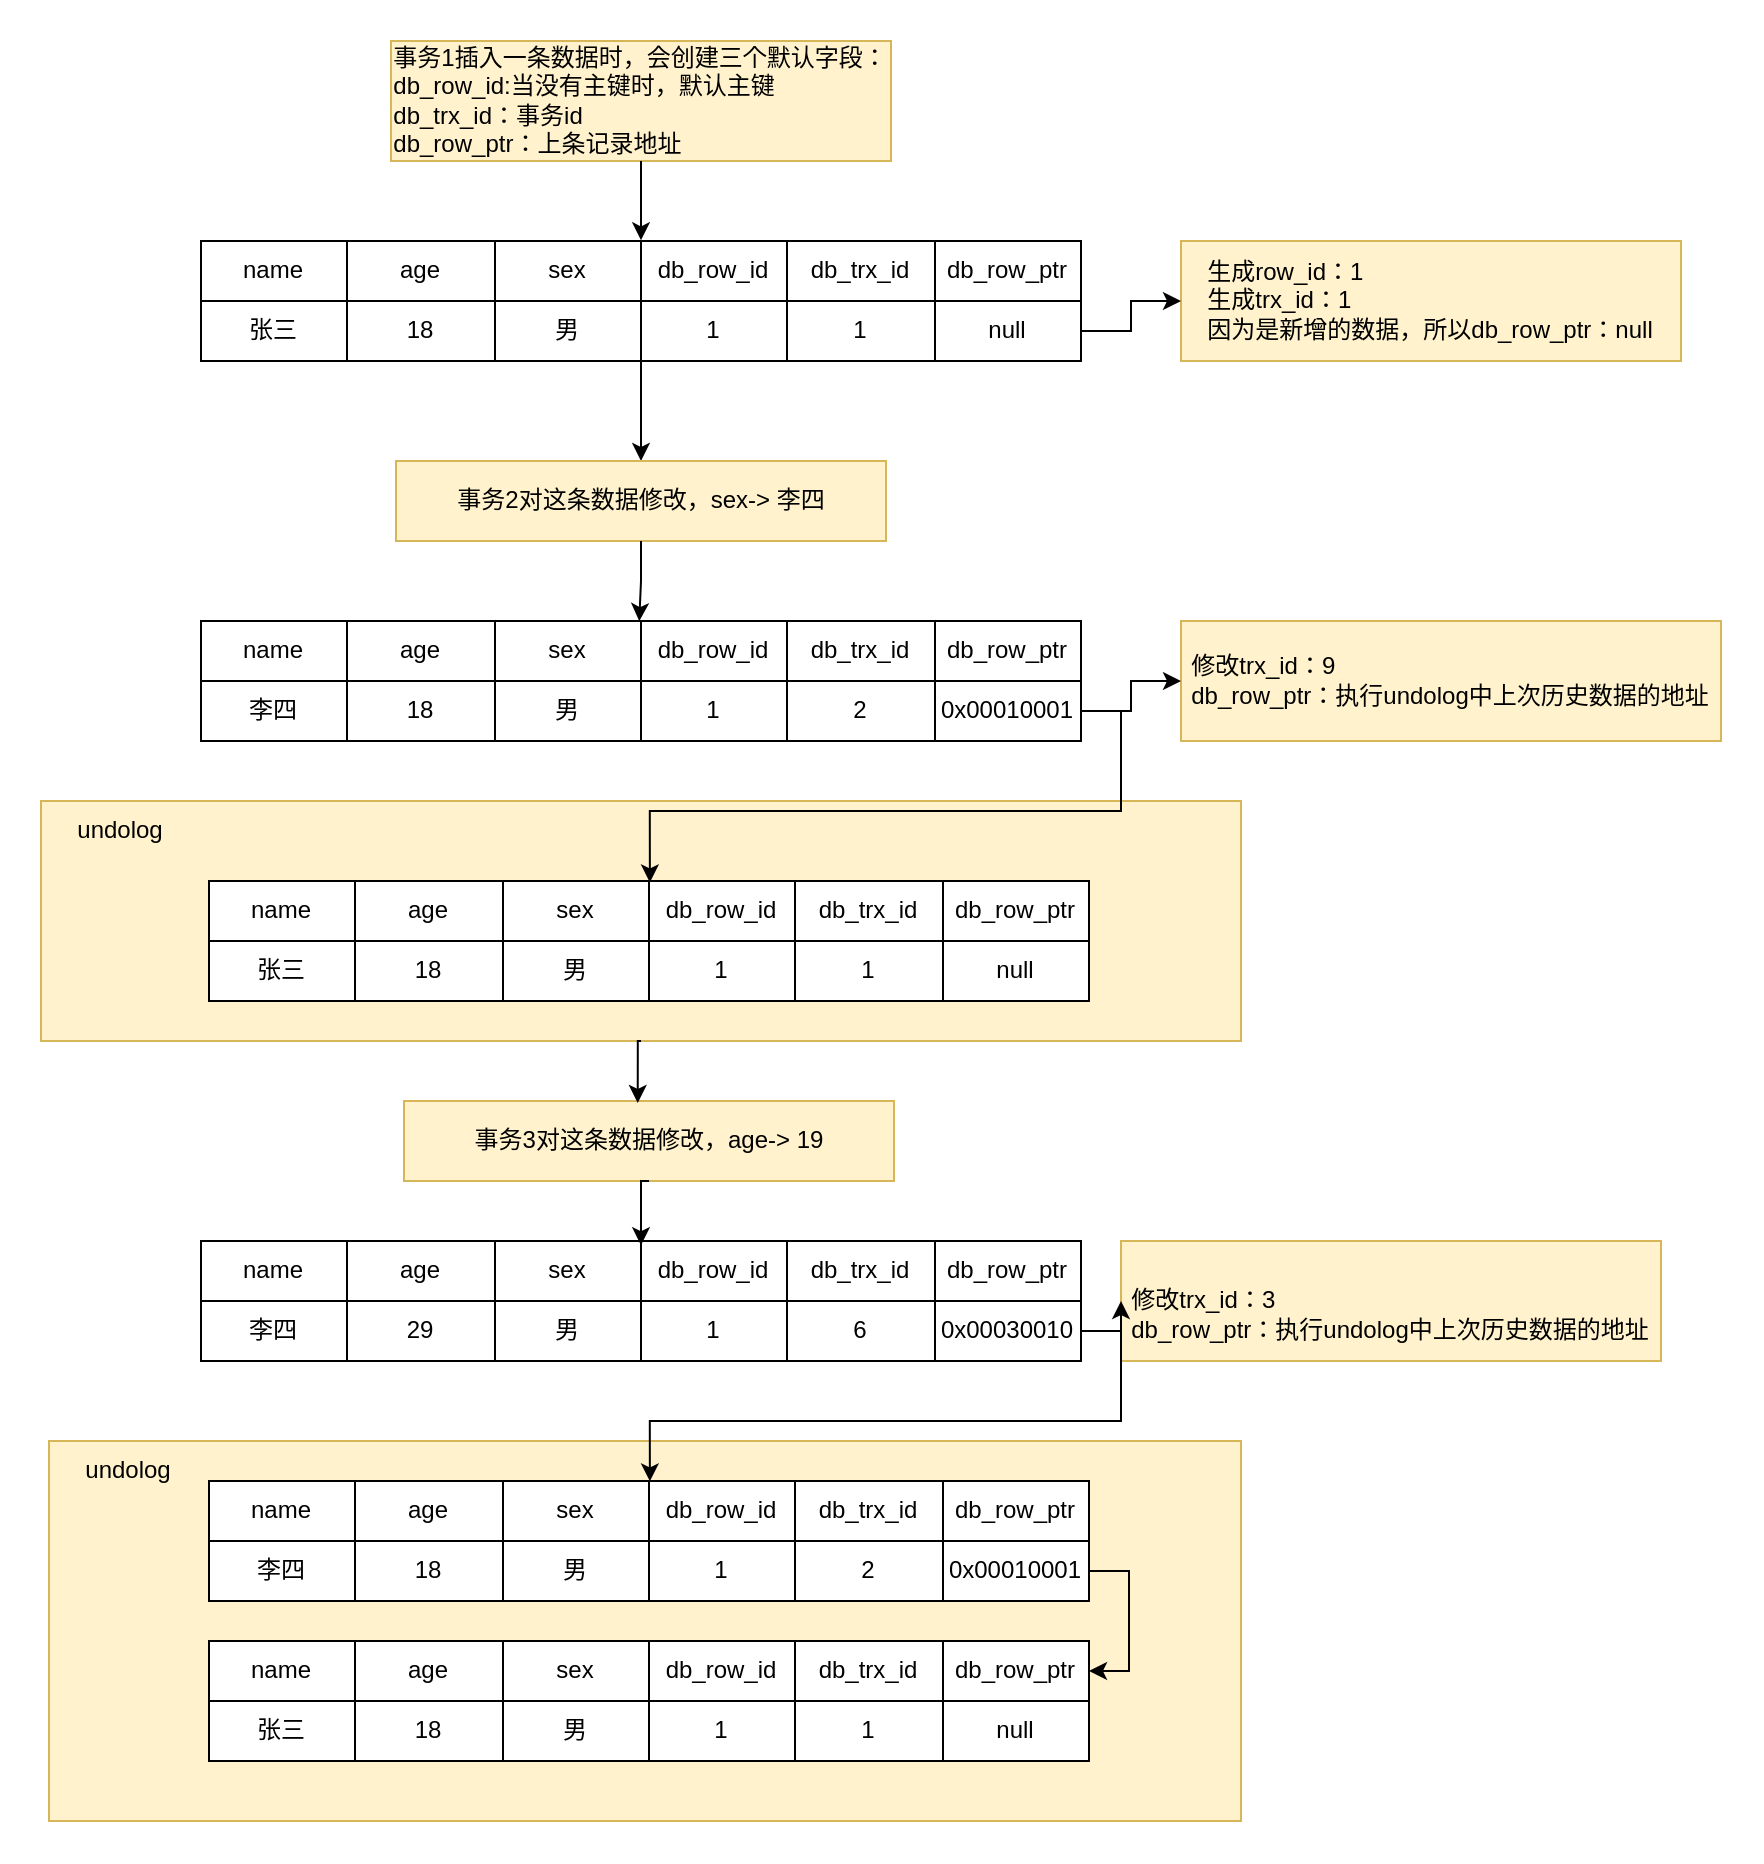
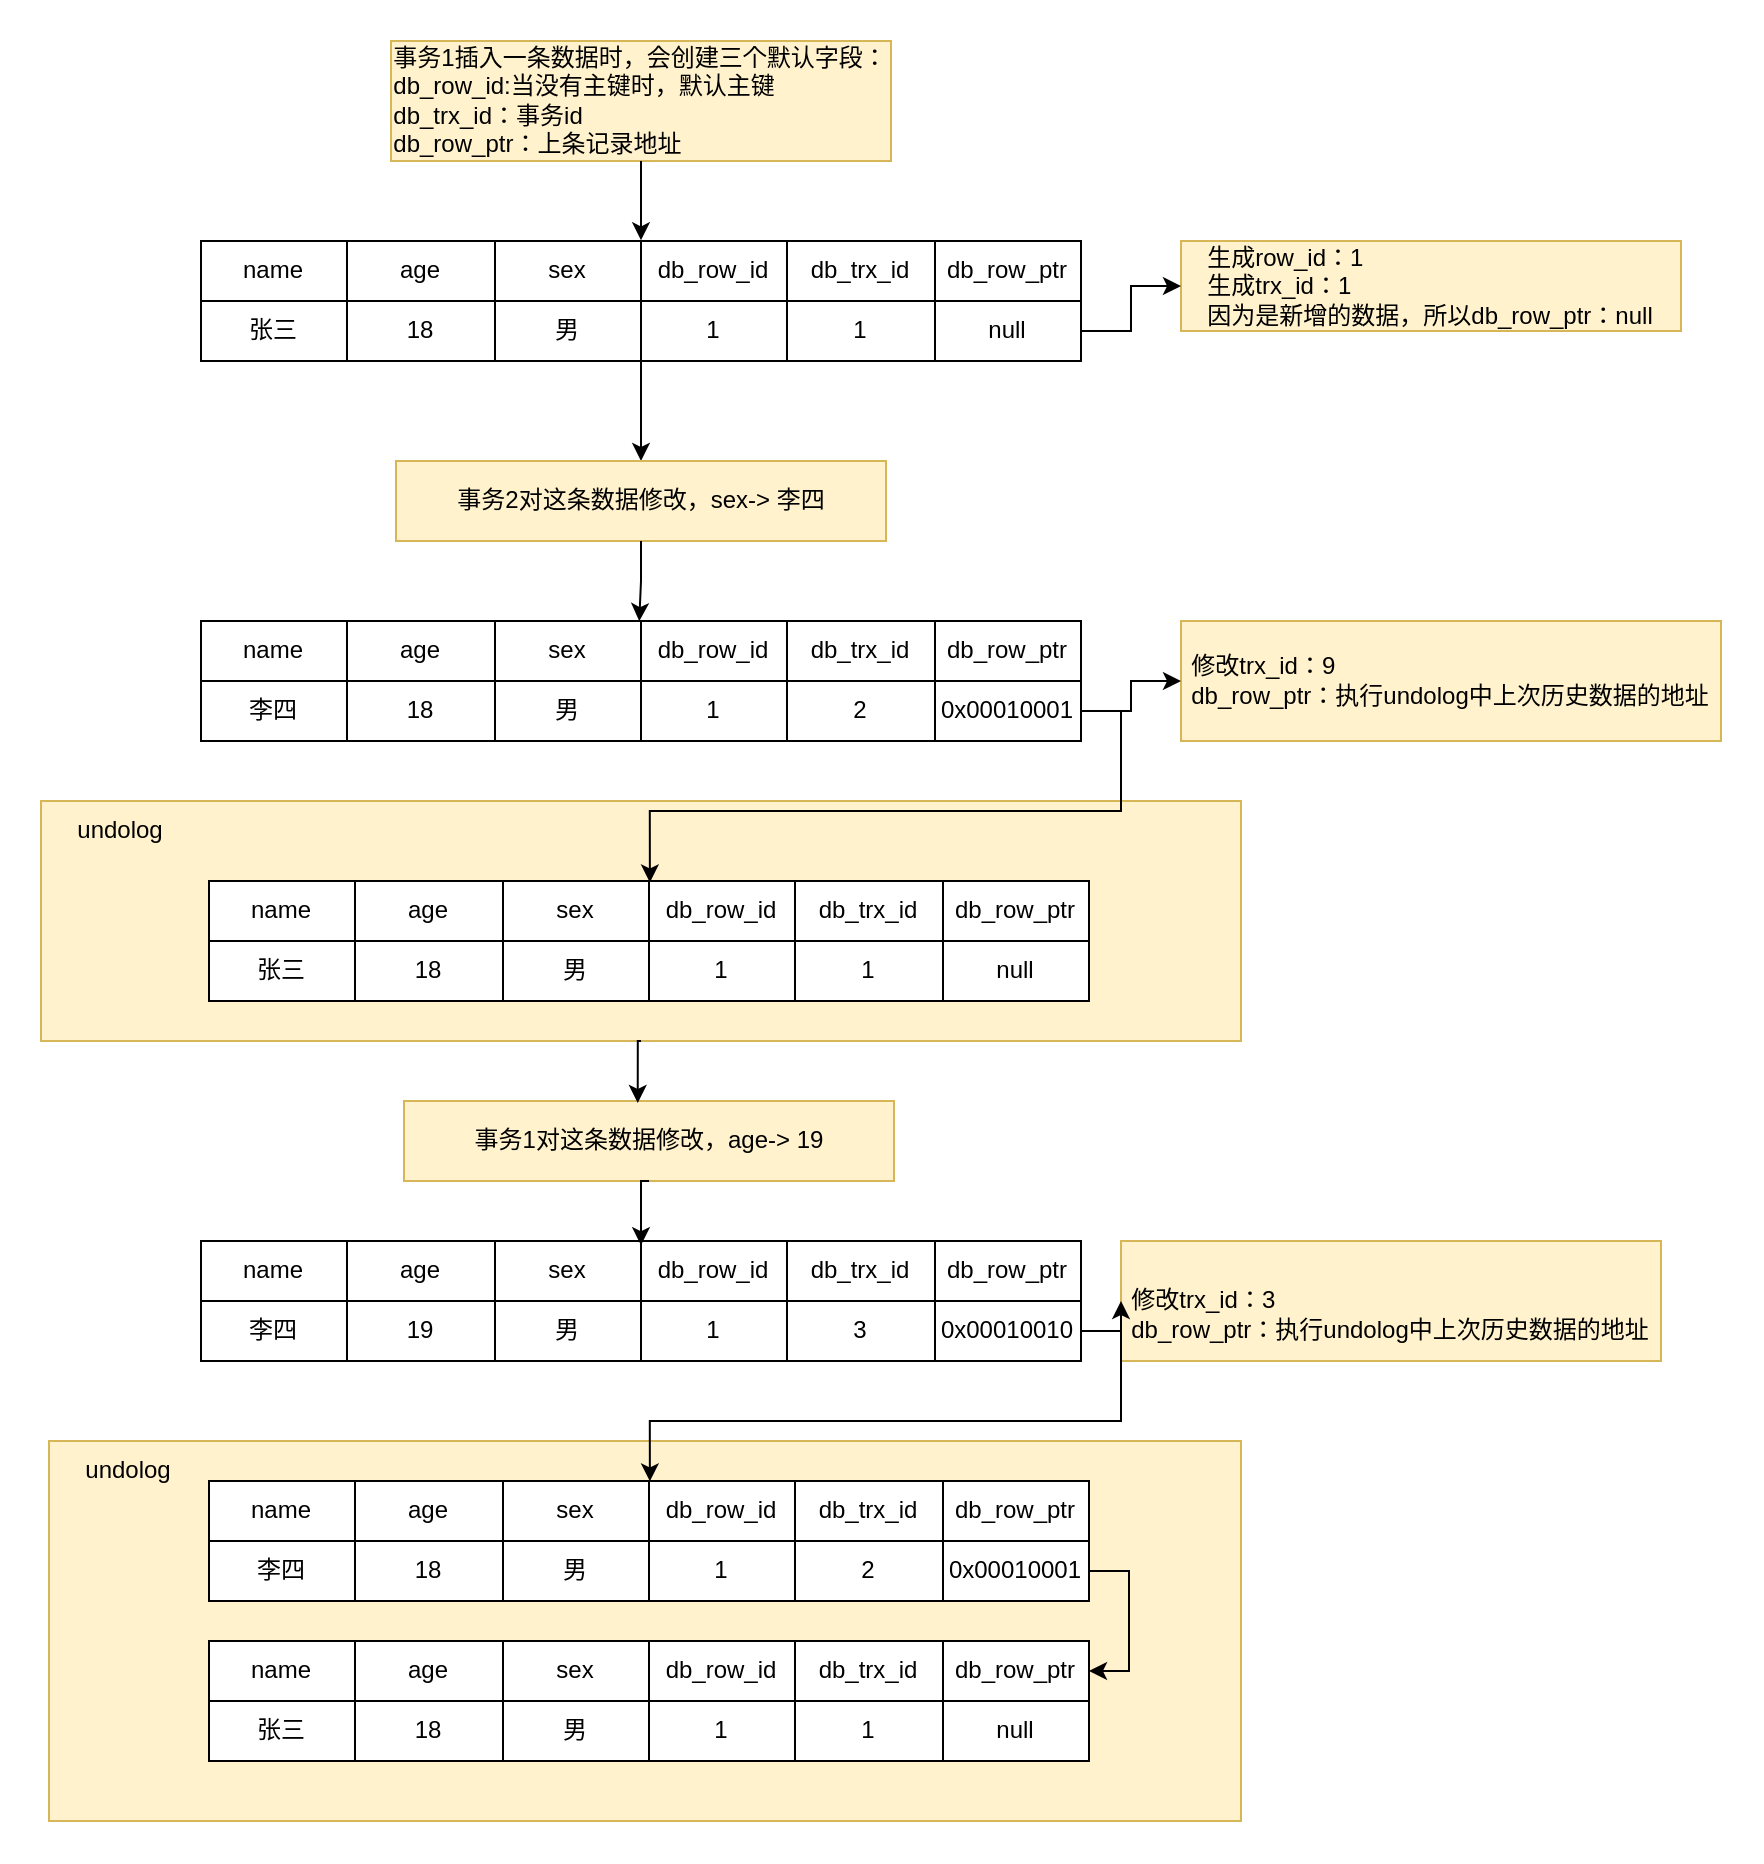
(1431, 301) -> (1431, 286)
(650, 1141) -> (650, 1141)
(421, 1331) -> (421, 1331)
(861, 1331) -> (861, 1331)
(1008, 1331) -> (1008, 1331)
